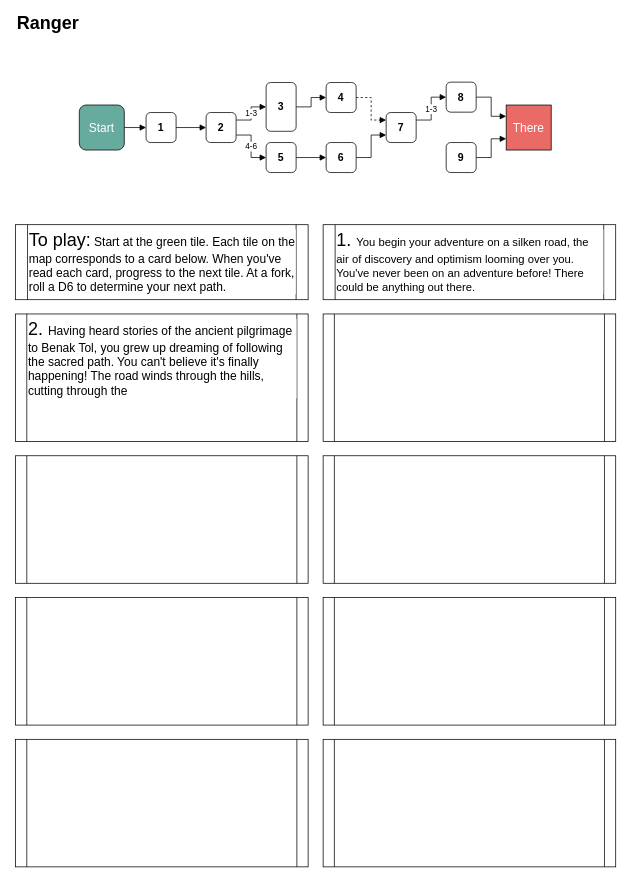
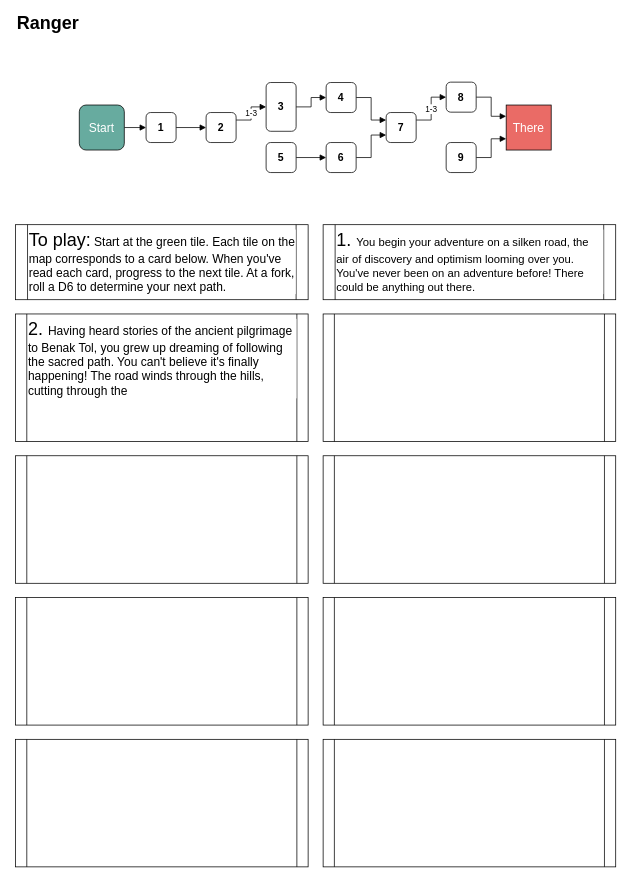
(371, 105) -> (371, 105)
(251, 148) -> none
